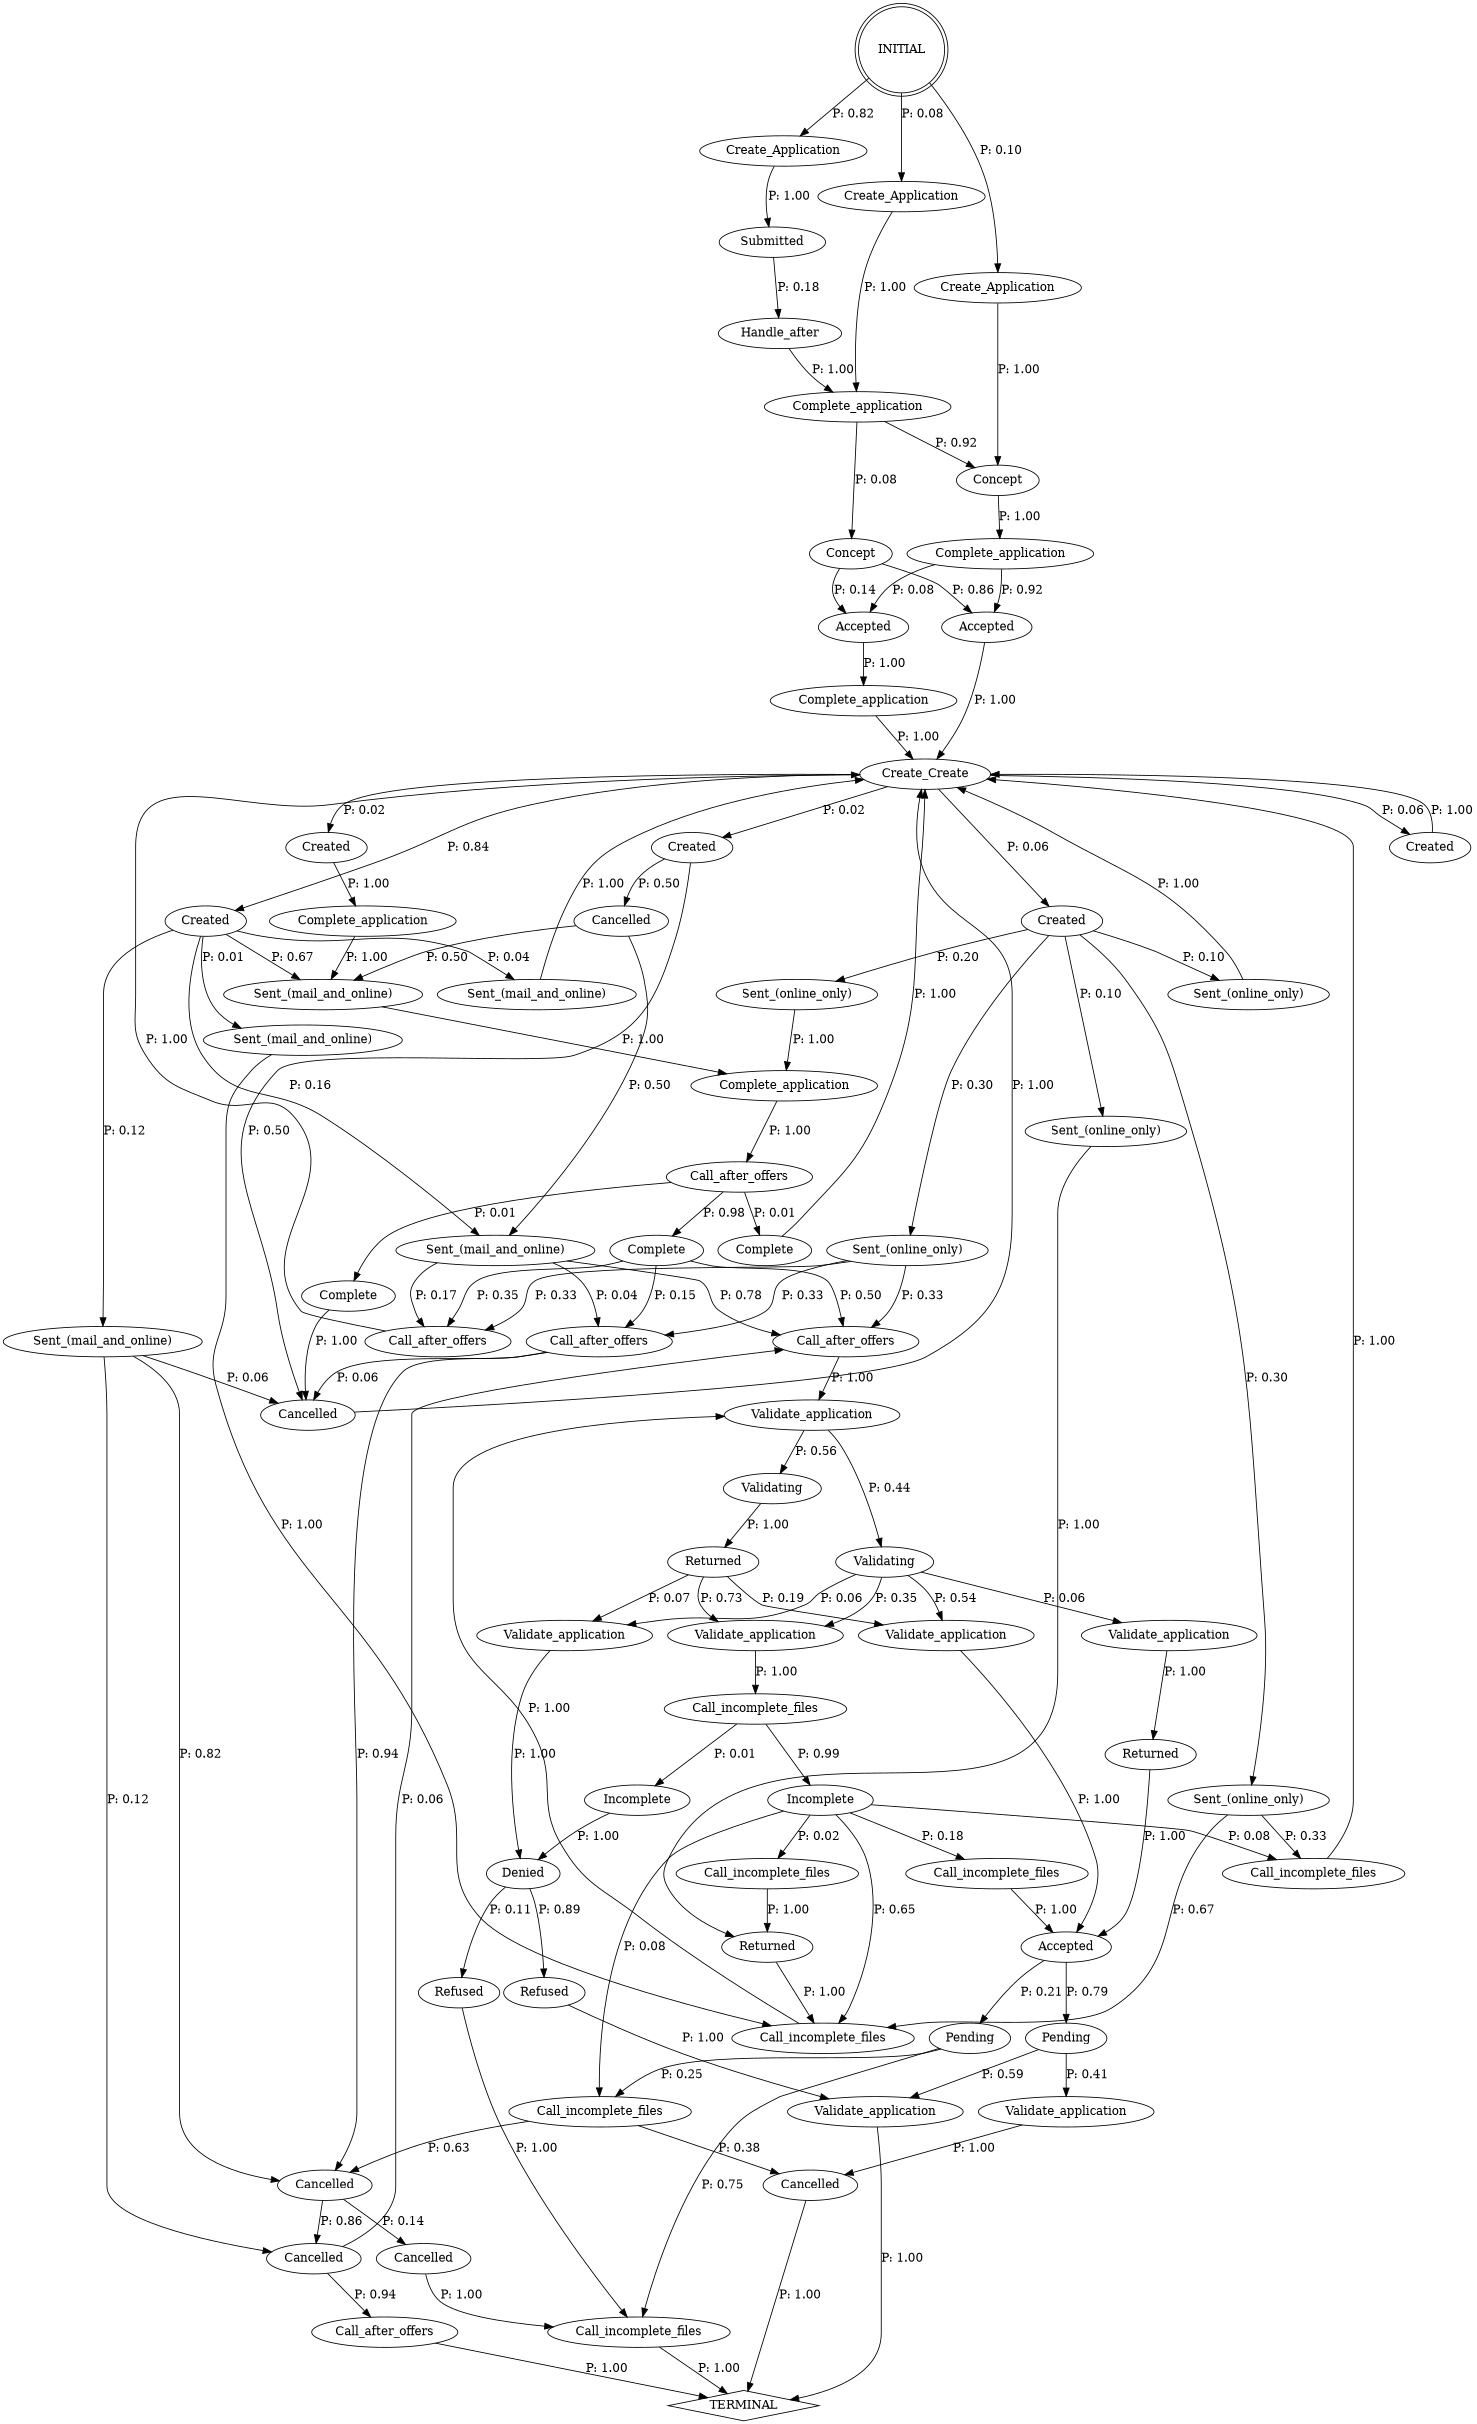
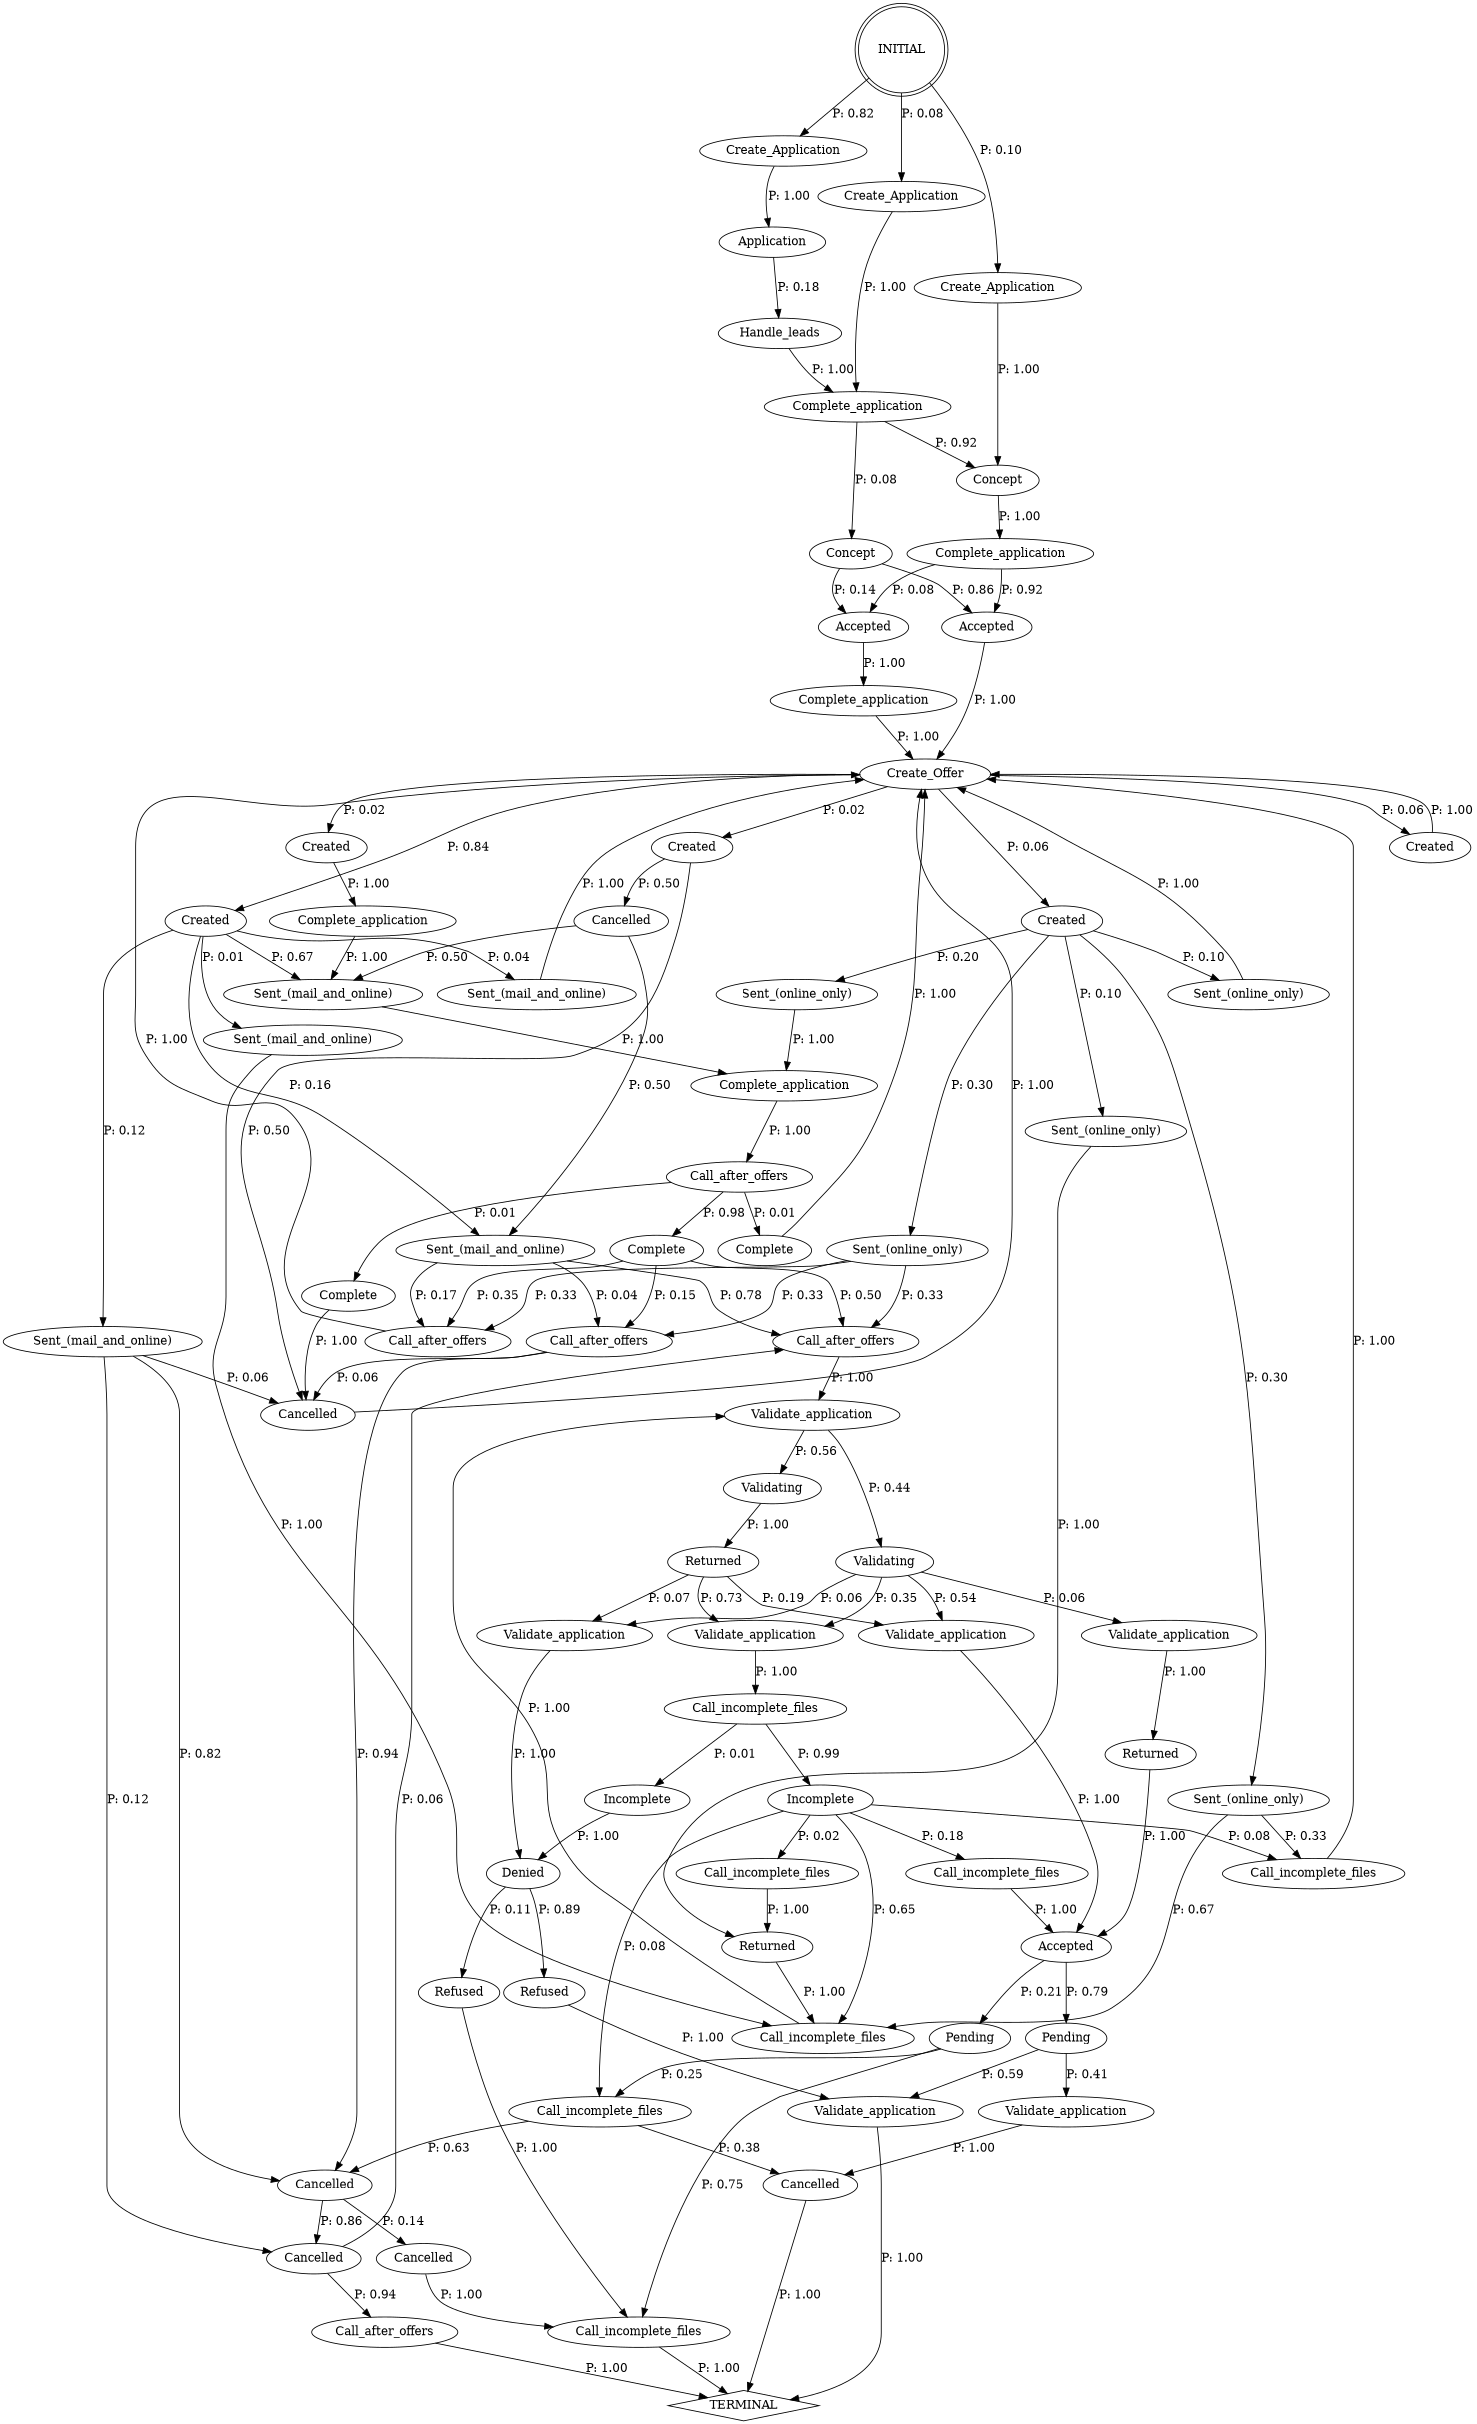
(772, 242) -> (772, 242)
(780, 333) -> (780, 333)
(925, 774) -> (925, 774)
